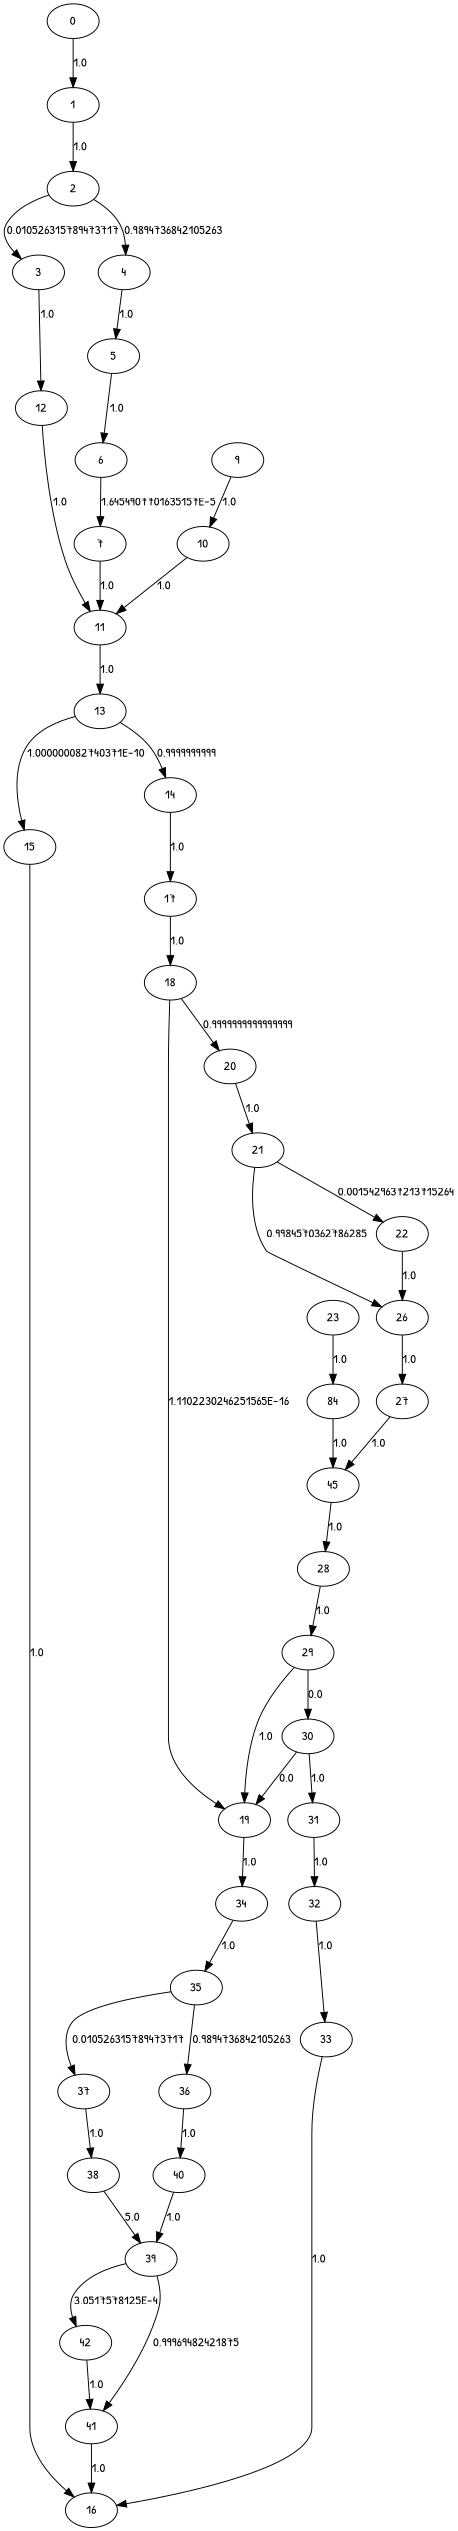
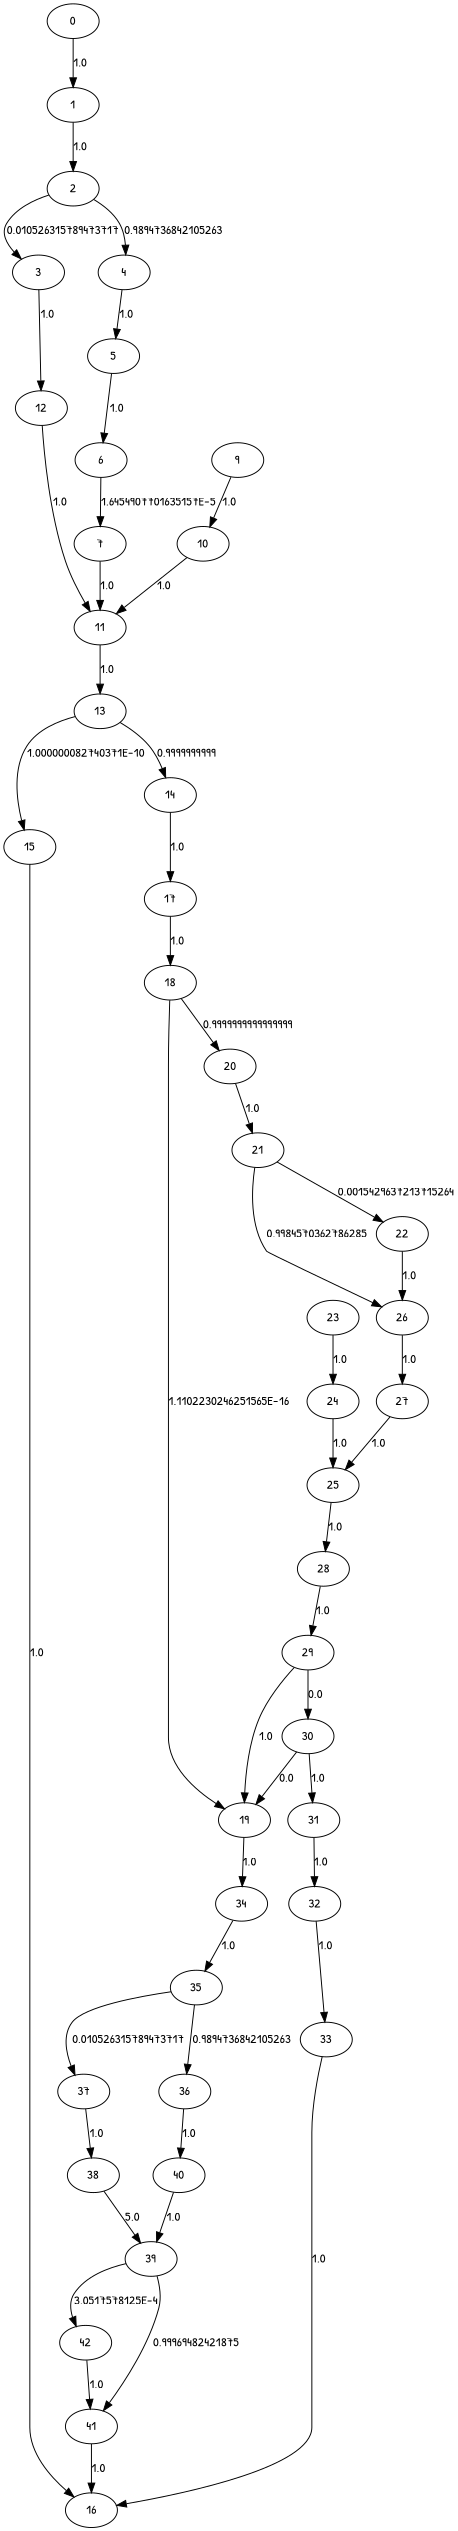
(333, 1401) -> (333, 1401)
(333, 1485) -> (333, 1485)
